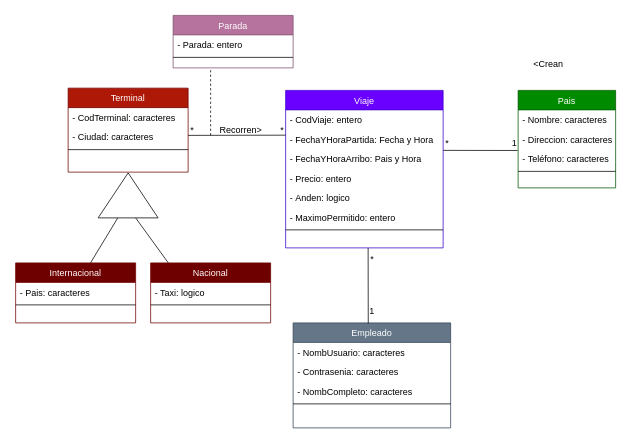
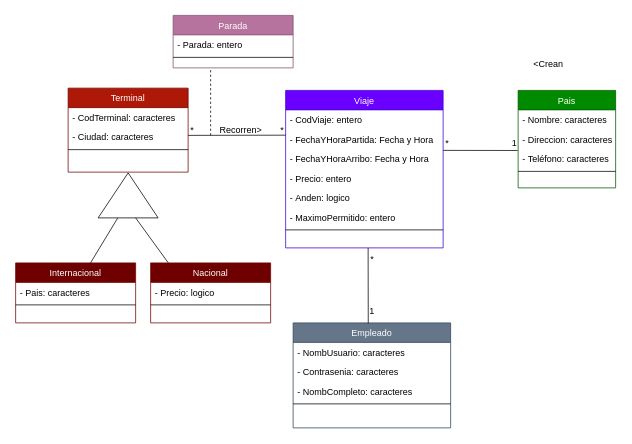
(361, 159) -> (364, 159)
(183, 293) -> (188, 293)
